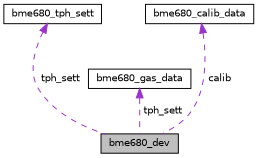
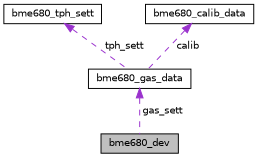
(200, 92) -> (166, 50)
(45, 98) -> (100, 49)
(161, 111) -> (161, 111)
